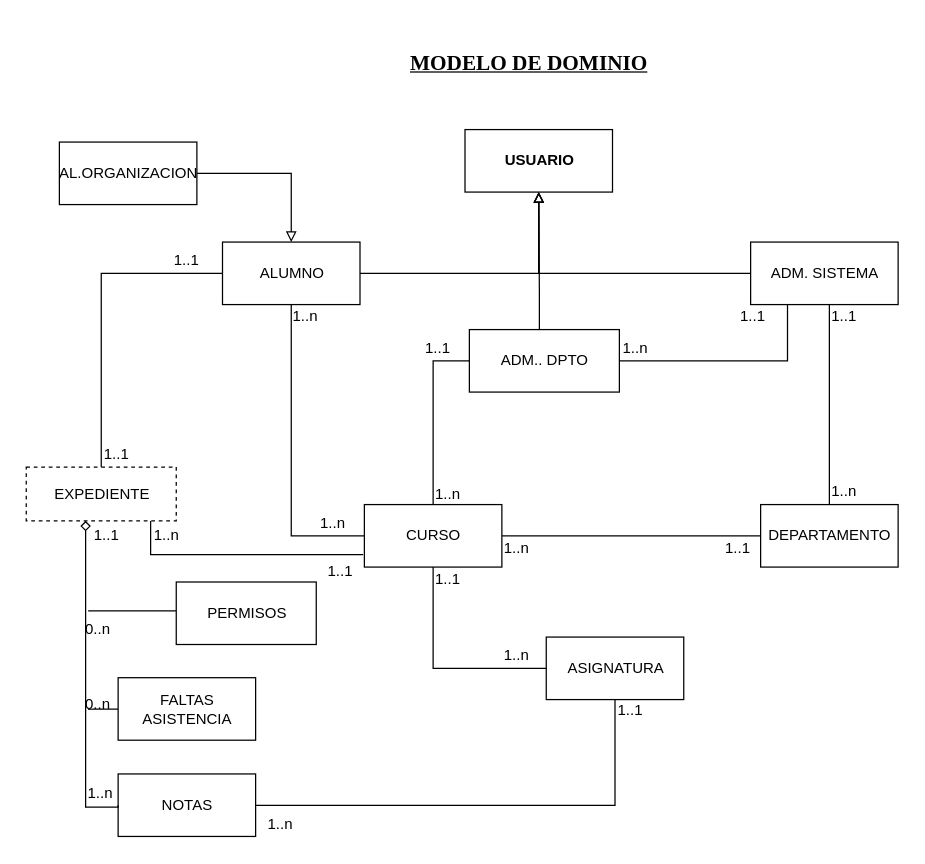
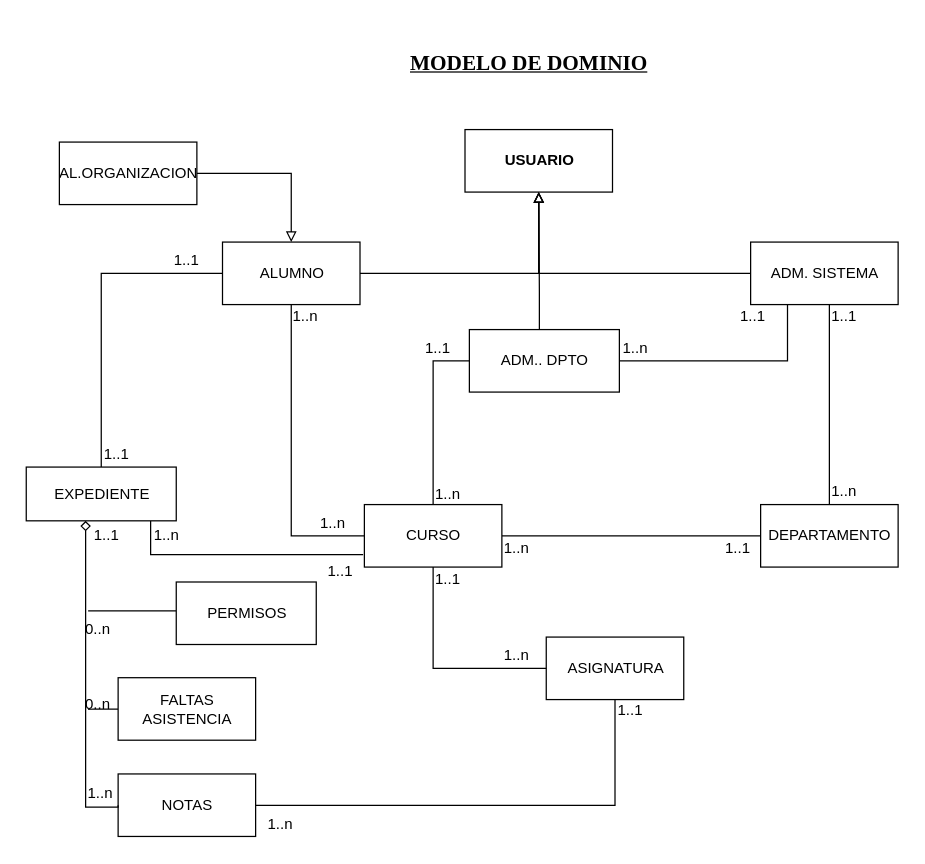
(101, 494) -> (101, 494)
